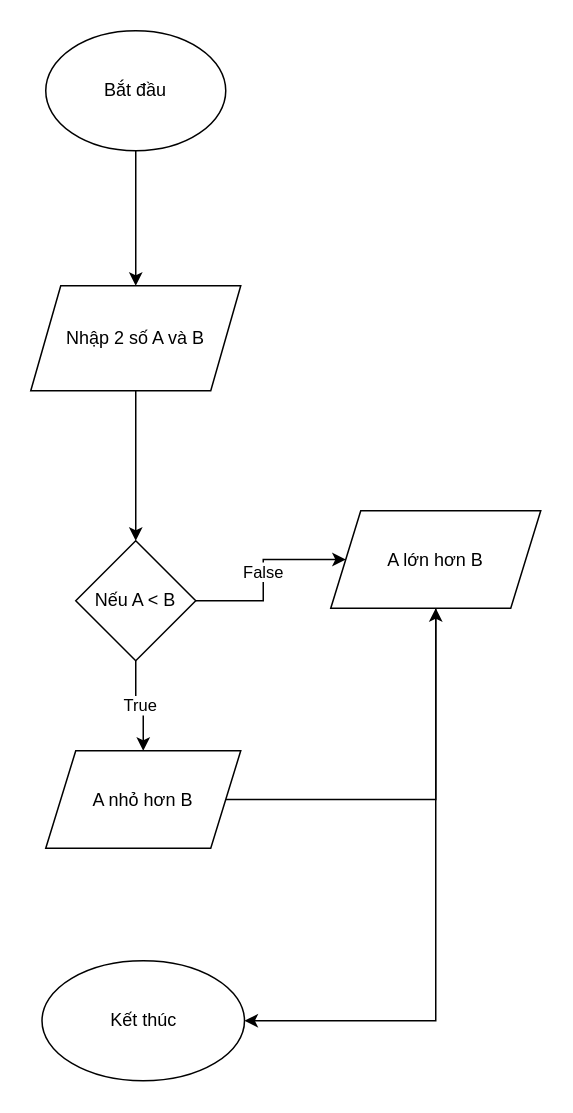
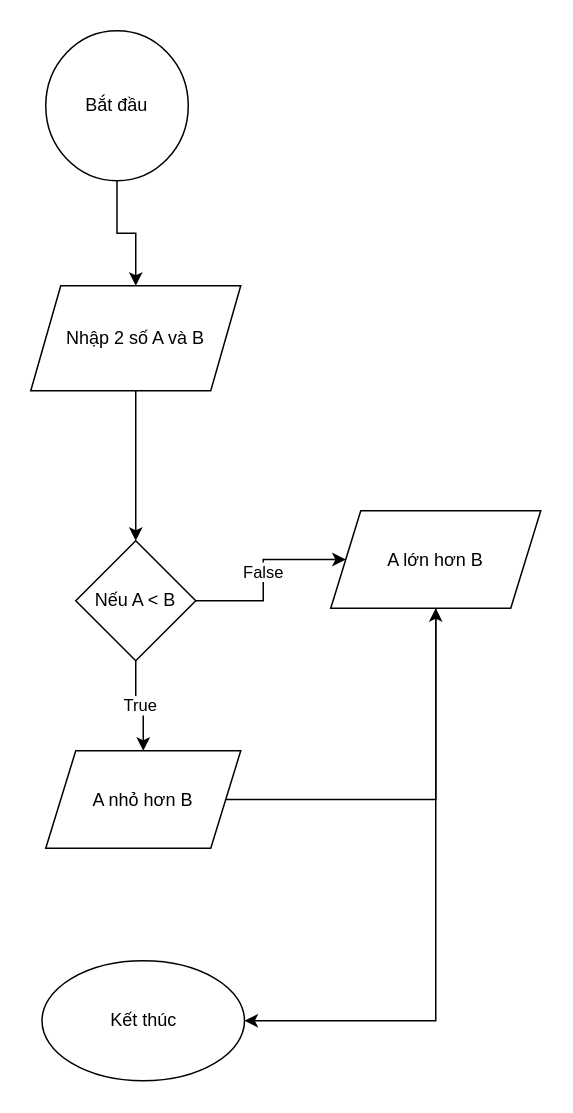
(136, 91) -> (117, 106)
